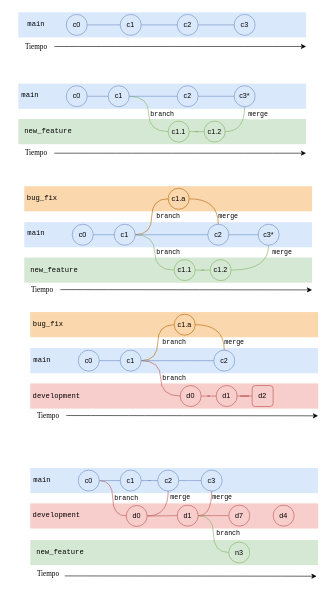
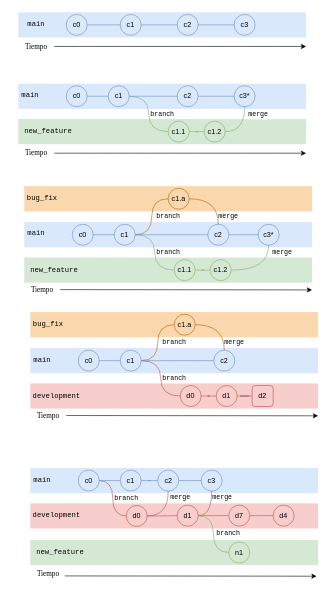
none -> (262, 516)
(239, 553) -> (239, 553)
